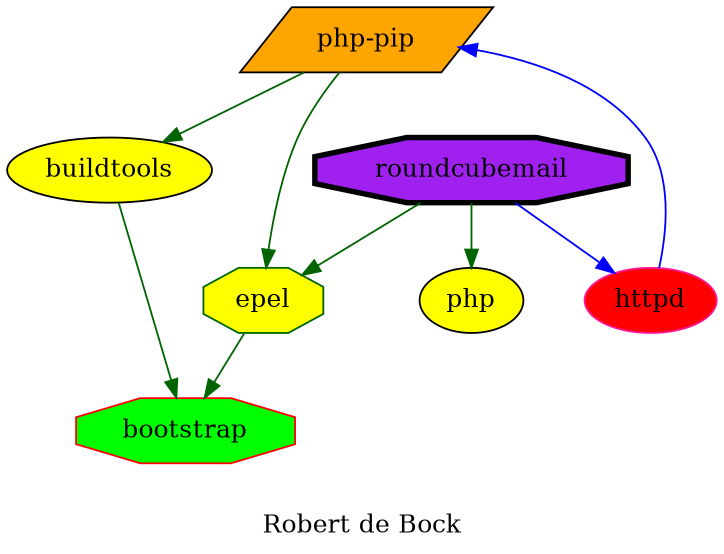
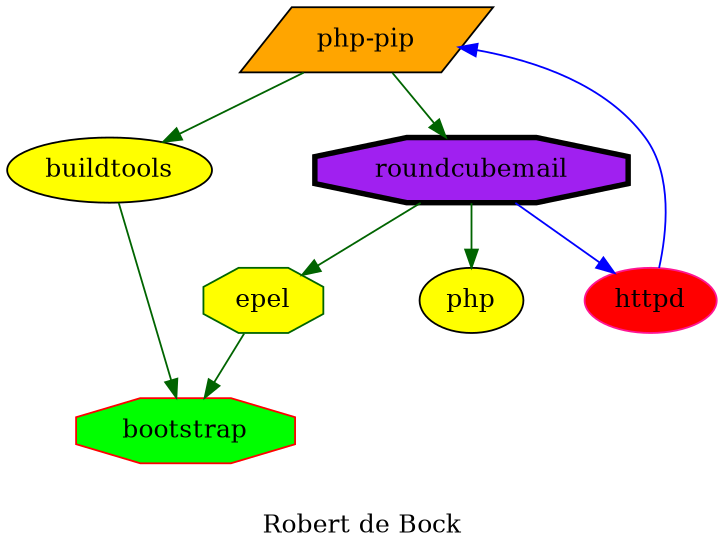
(291, 155) -> (413, 98)
